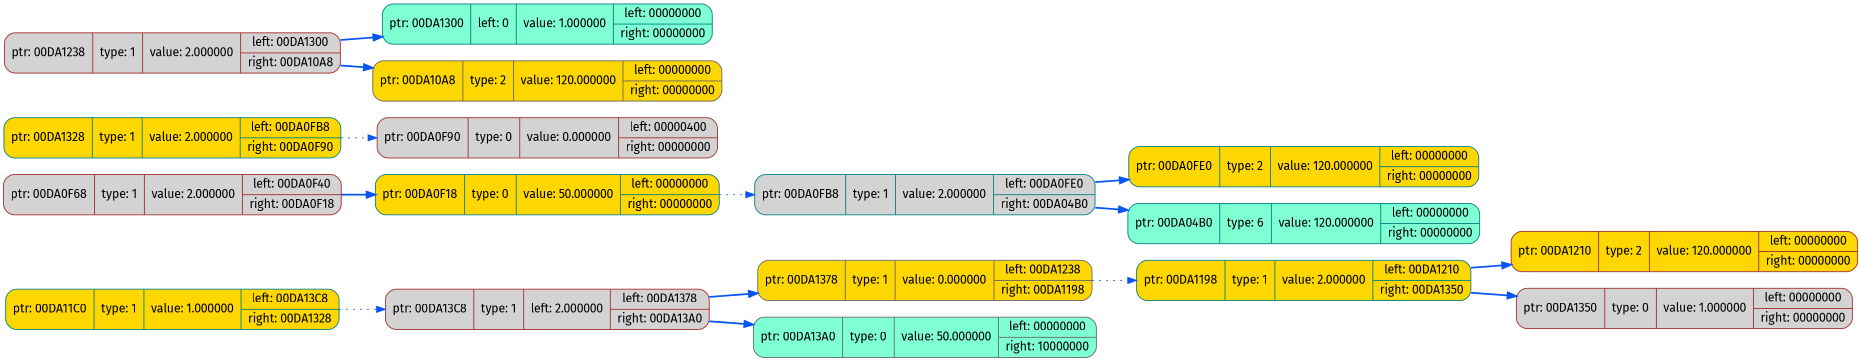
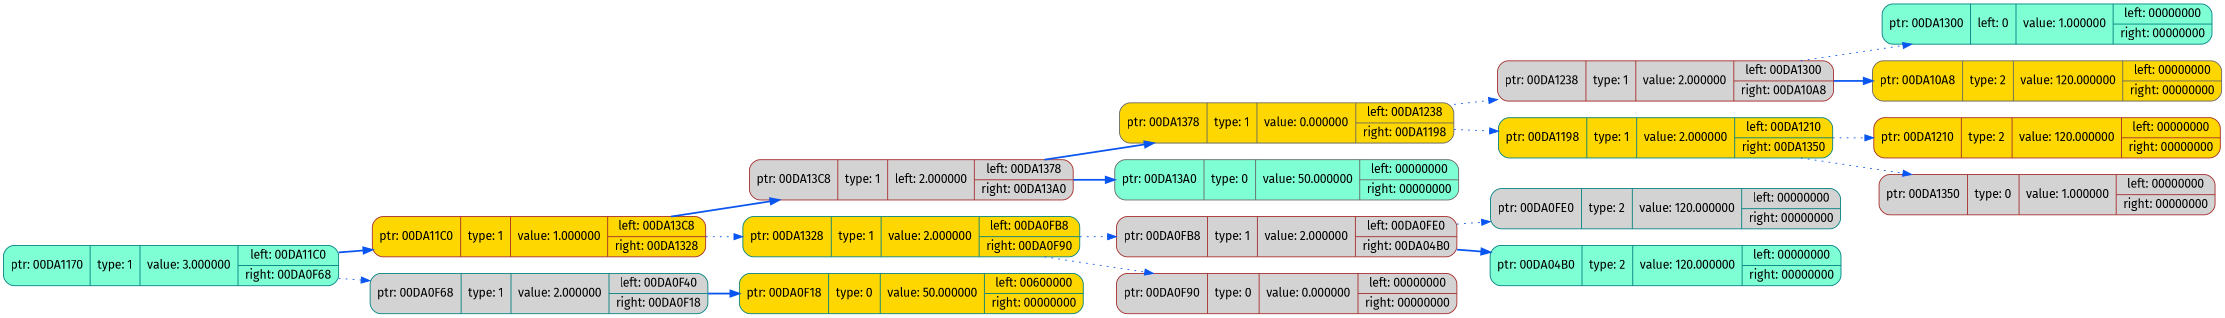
(357, 39) -> (1852, 53)
none -> (1471, 102)
(668, 127) -> (1407, 283)
(1304, 167) -> (1666, 209)
(1108, 181) -> (1469, 223)
(670, 184) -> (1034, 283)
(172, 195) -> (539, 294)
(733, 195) -> (1094, 237)
(925, 195) -> (1287, 237)
(1246, 223) -> (1607, 265)
none -> (720, 237)
none -> (171, 266)
(1486, 267) -> (1849, 138)
(1489, 294) -> (1852, 166)
(172, 309) -> (539, 237)
(358, 309) -> (721, 209)
(1047, 347) -> (1409, 189)
